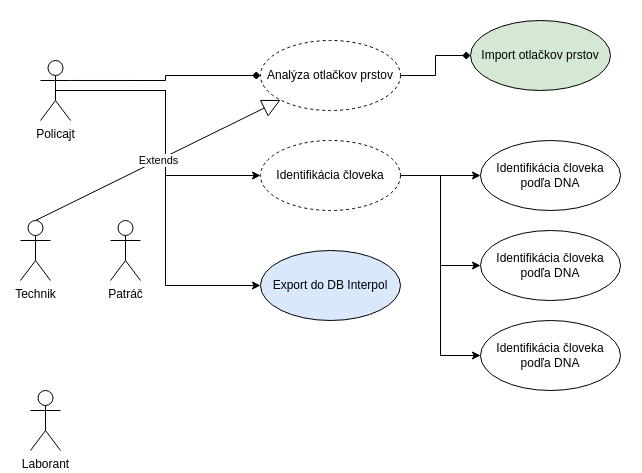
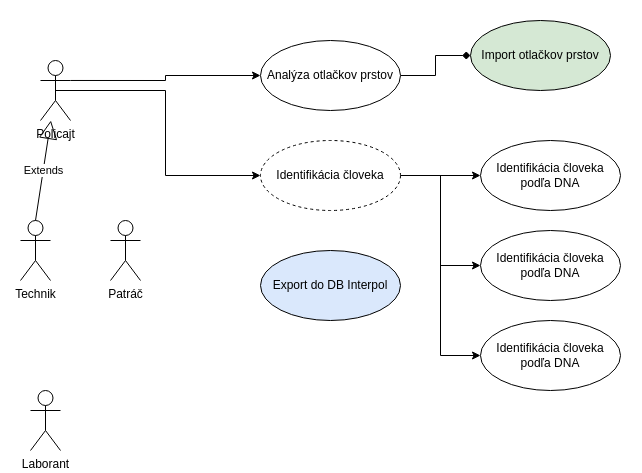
(251, 76) -> (252, 76)
(331, 76) -> (331, 76)
(150, 164) -> (42, 180)
(166, 276) -> none
